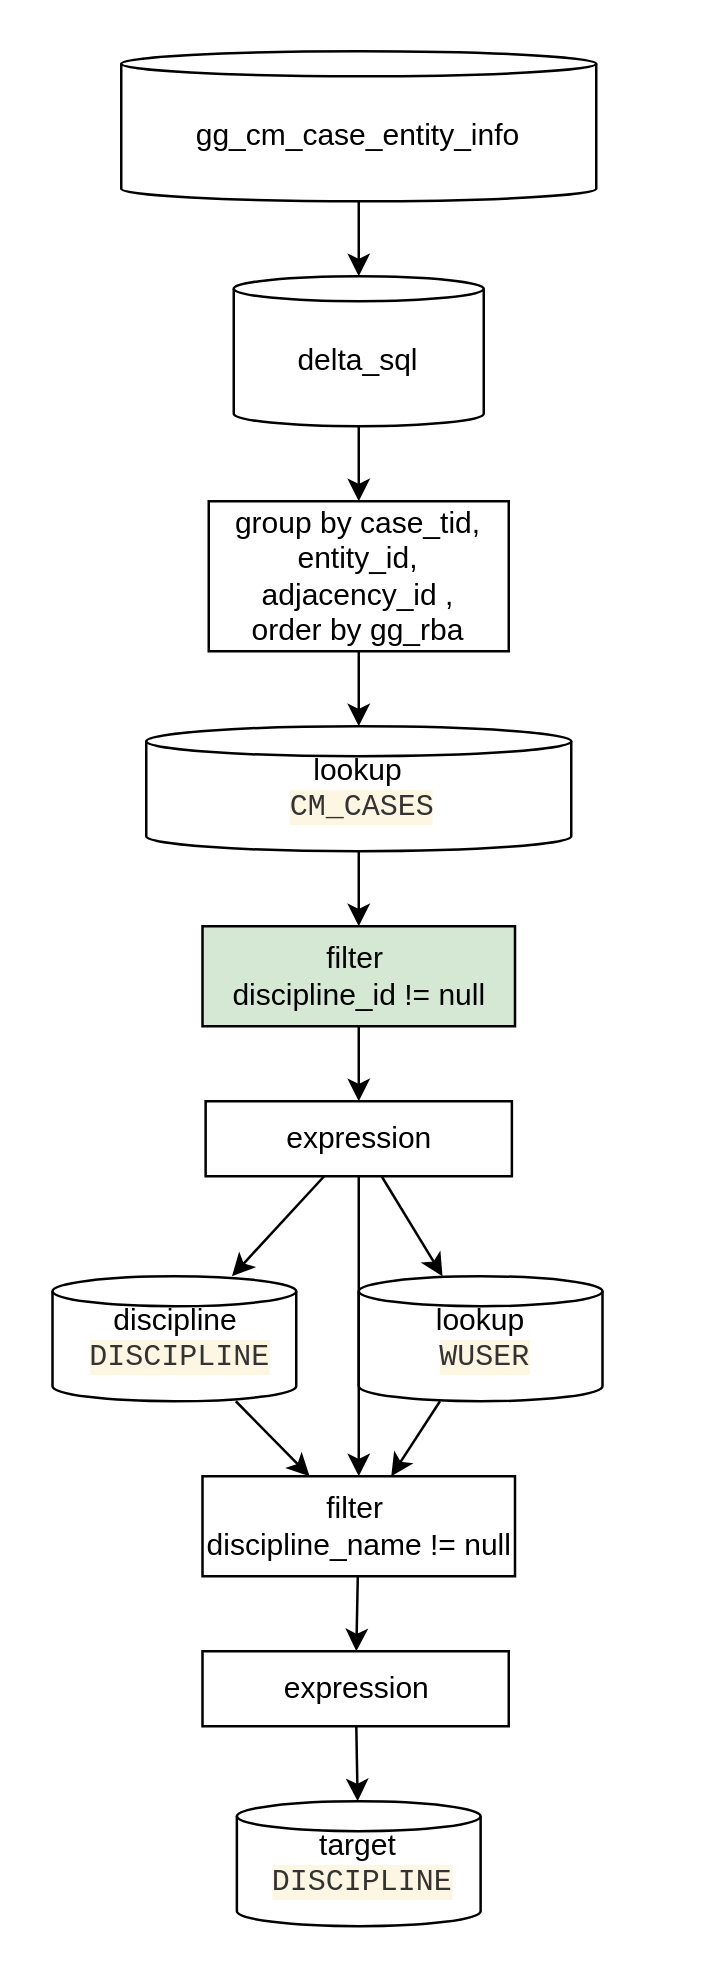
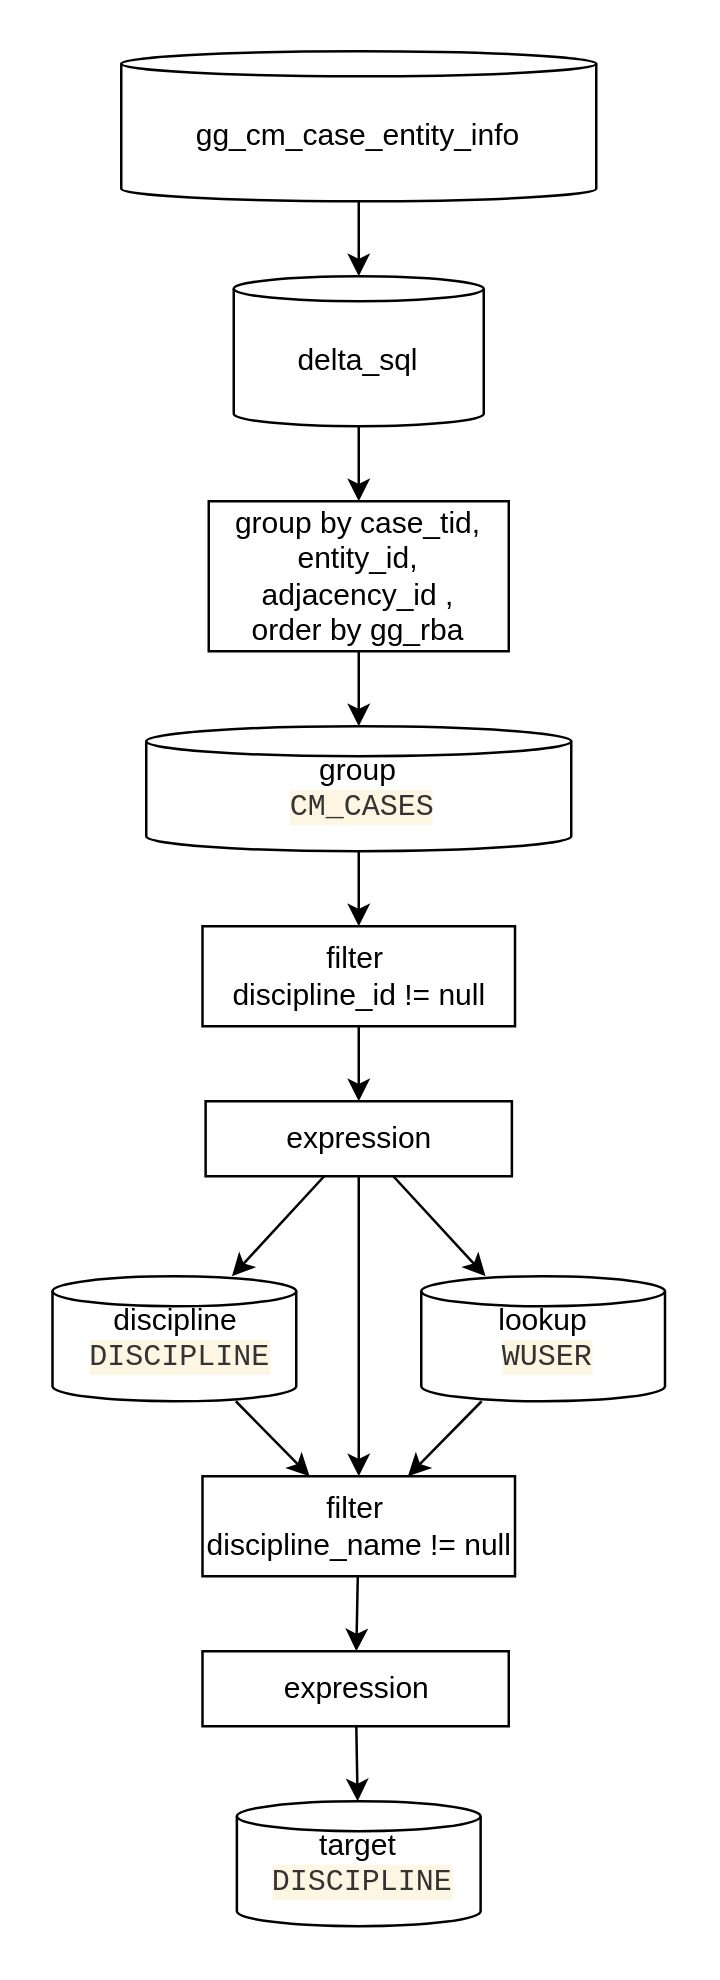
(359, 789) -> (359, 789)
(359, 976) -> (359, 976)
(481, 1339) -> (543, 1339)
